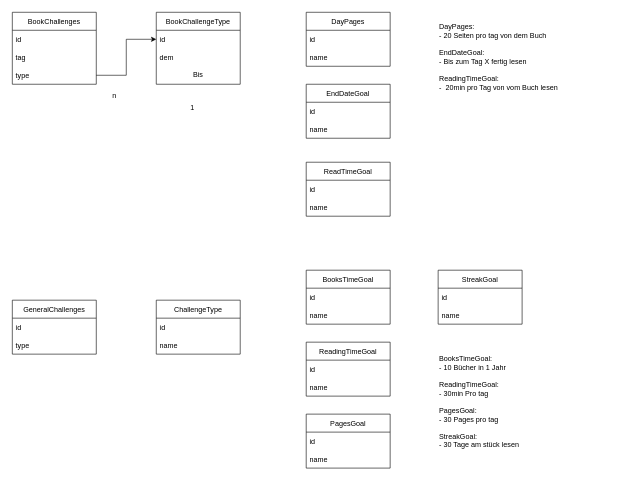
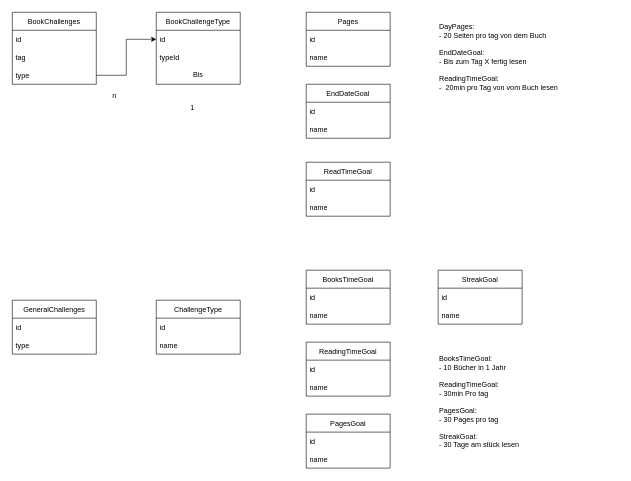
(348, 22) -> (348, 22)
(166, 58) -> (172, 58)
